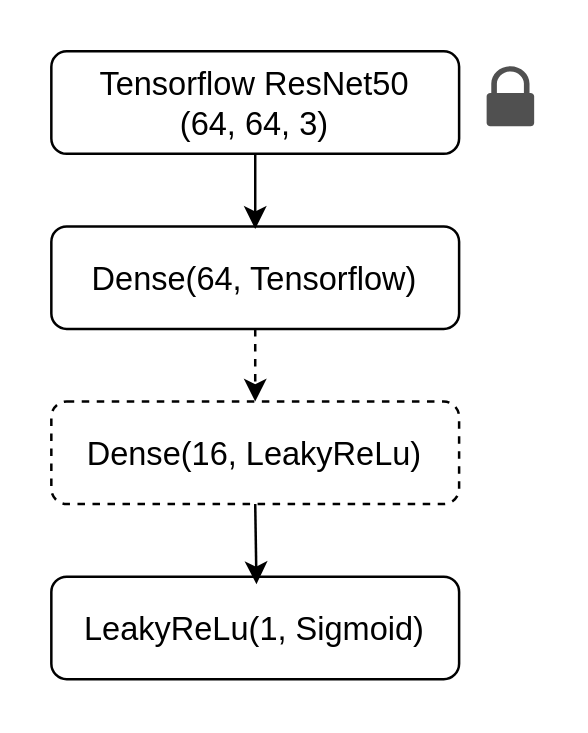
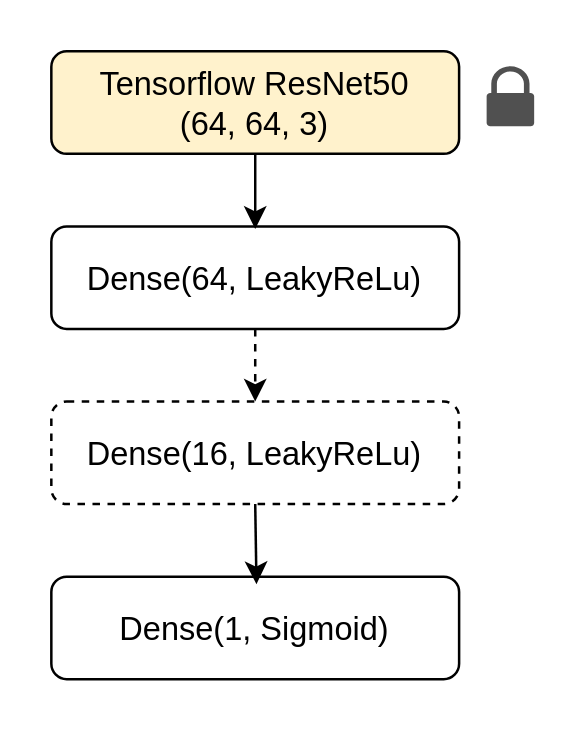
(255, 103) -> (255, 103)
(255, 279) -> (255, 279)
(255, 629) -> (255, 629)
